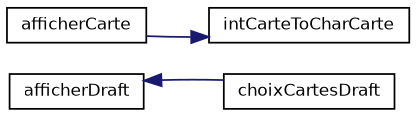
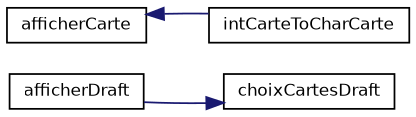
(169, 37) -> (186, 14)
(193, 80) -> (175, 103)
